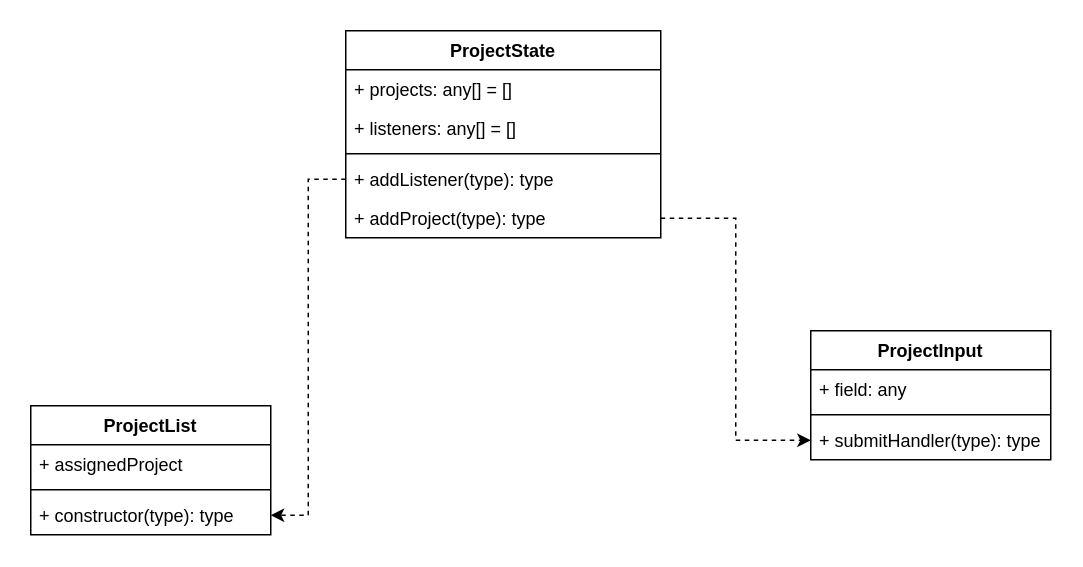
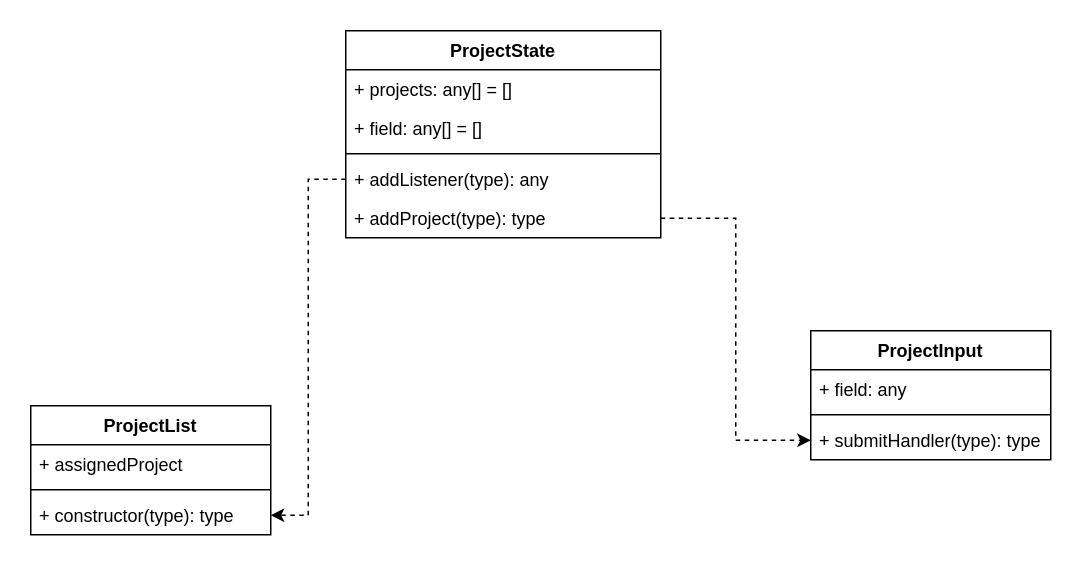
(463, 129) -> (443, 129)
(473, 180) -> (468, 180)
